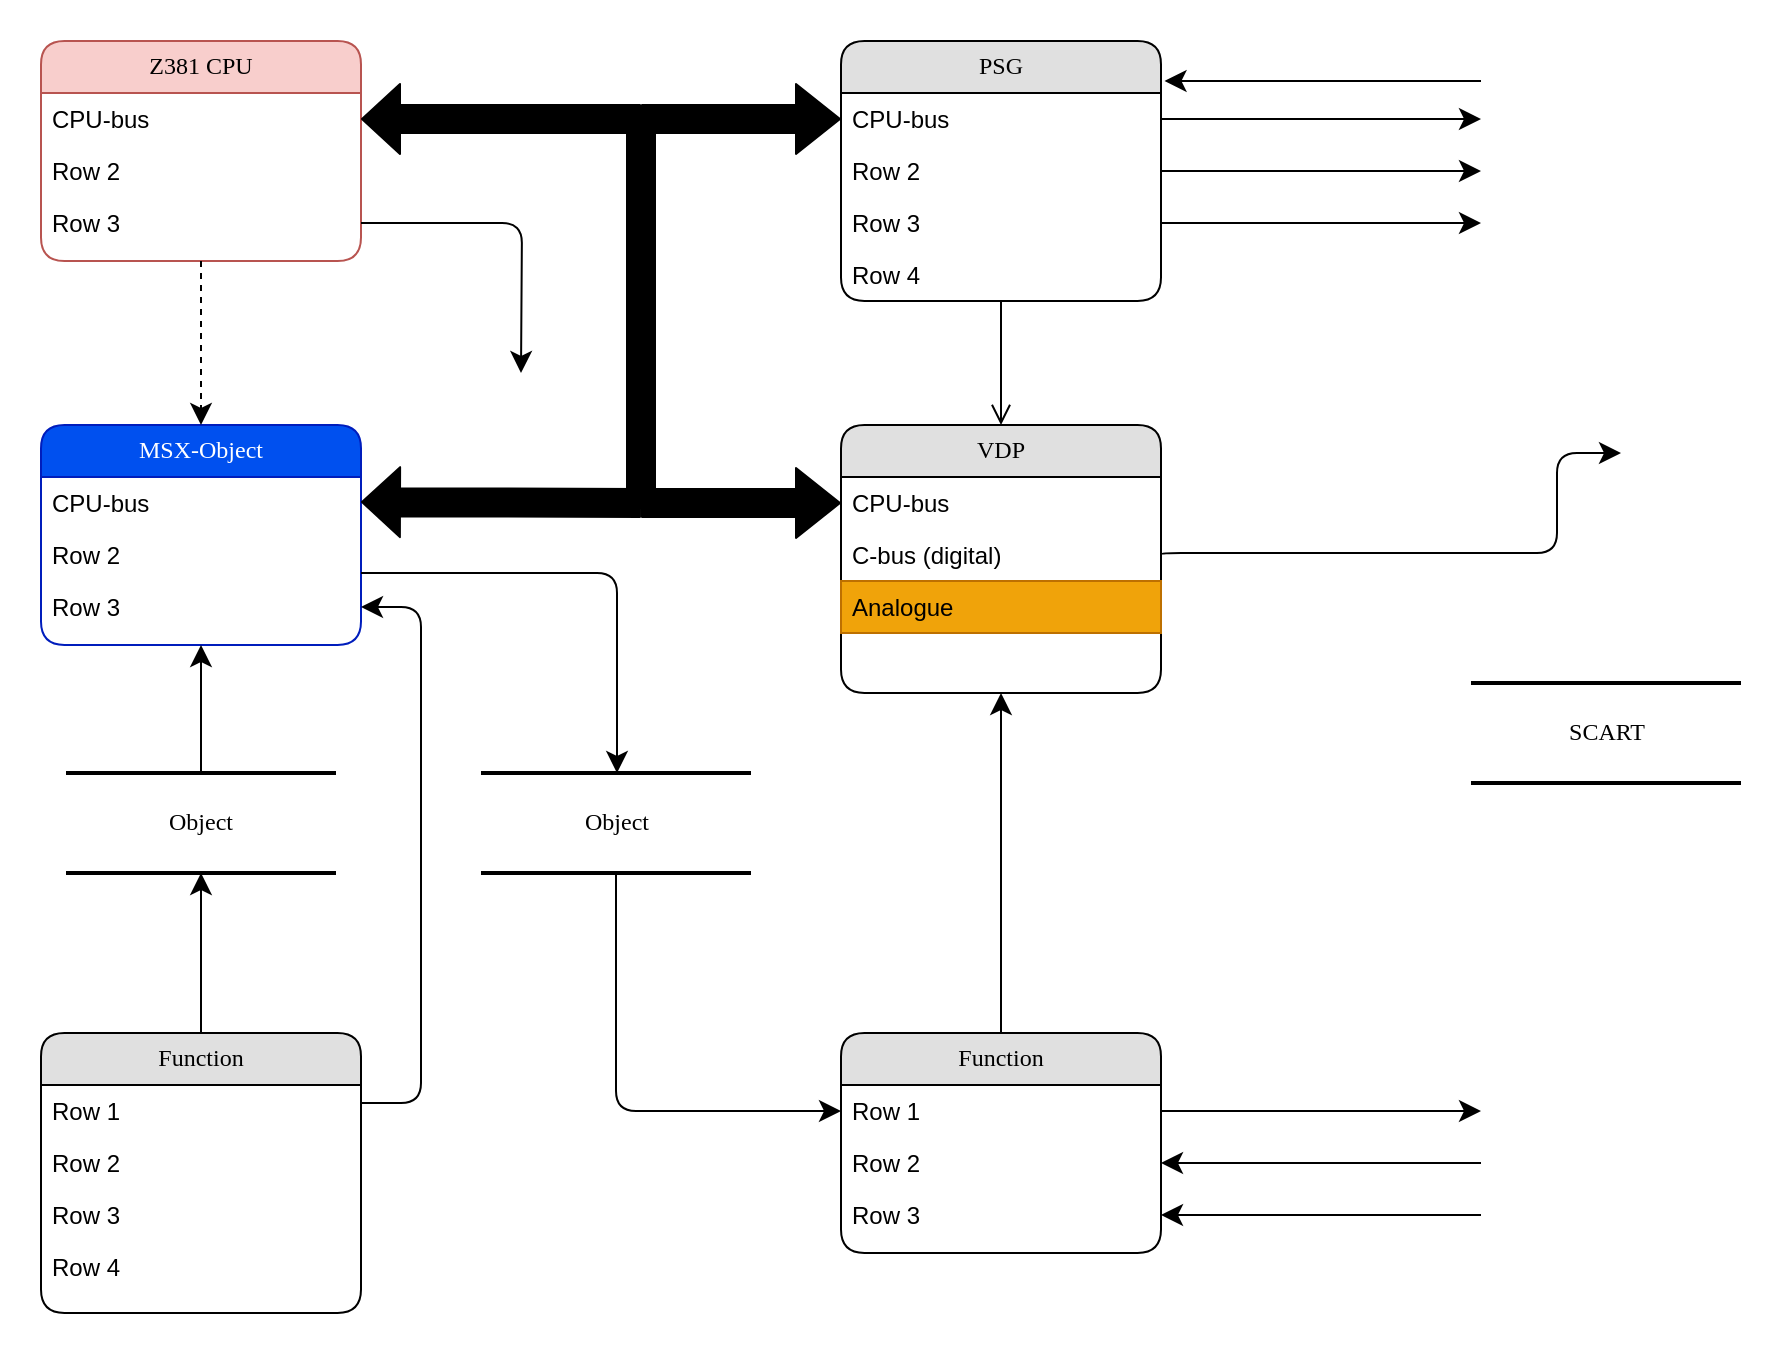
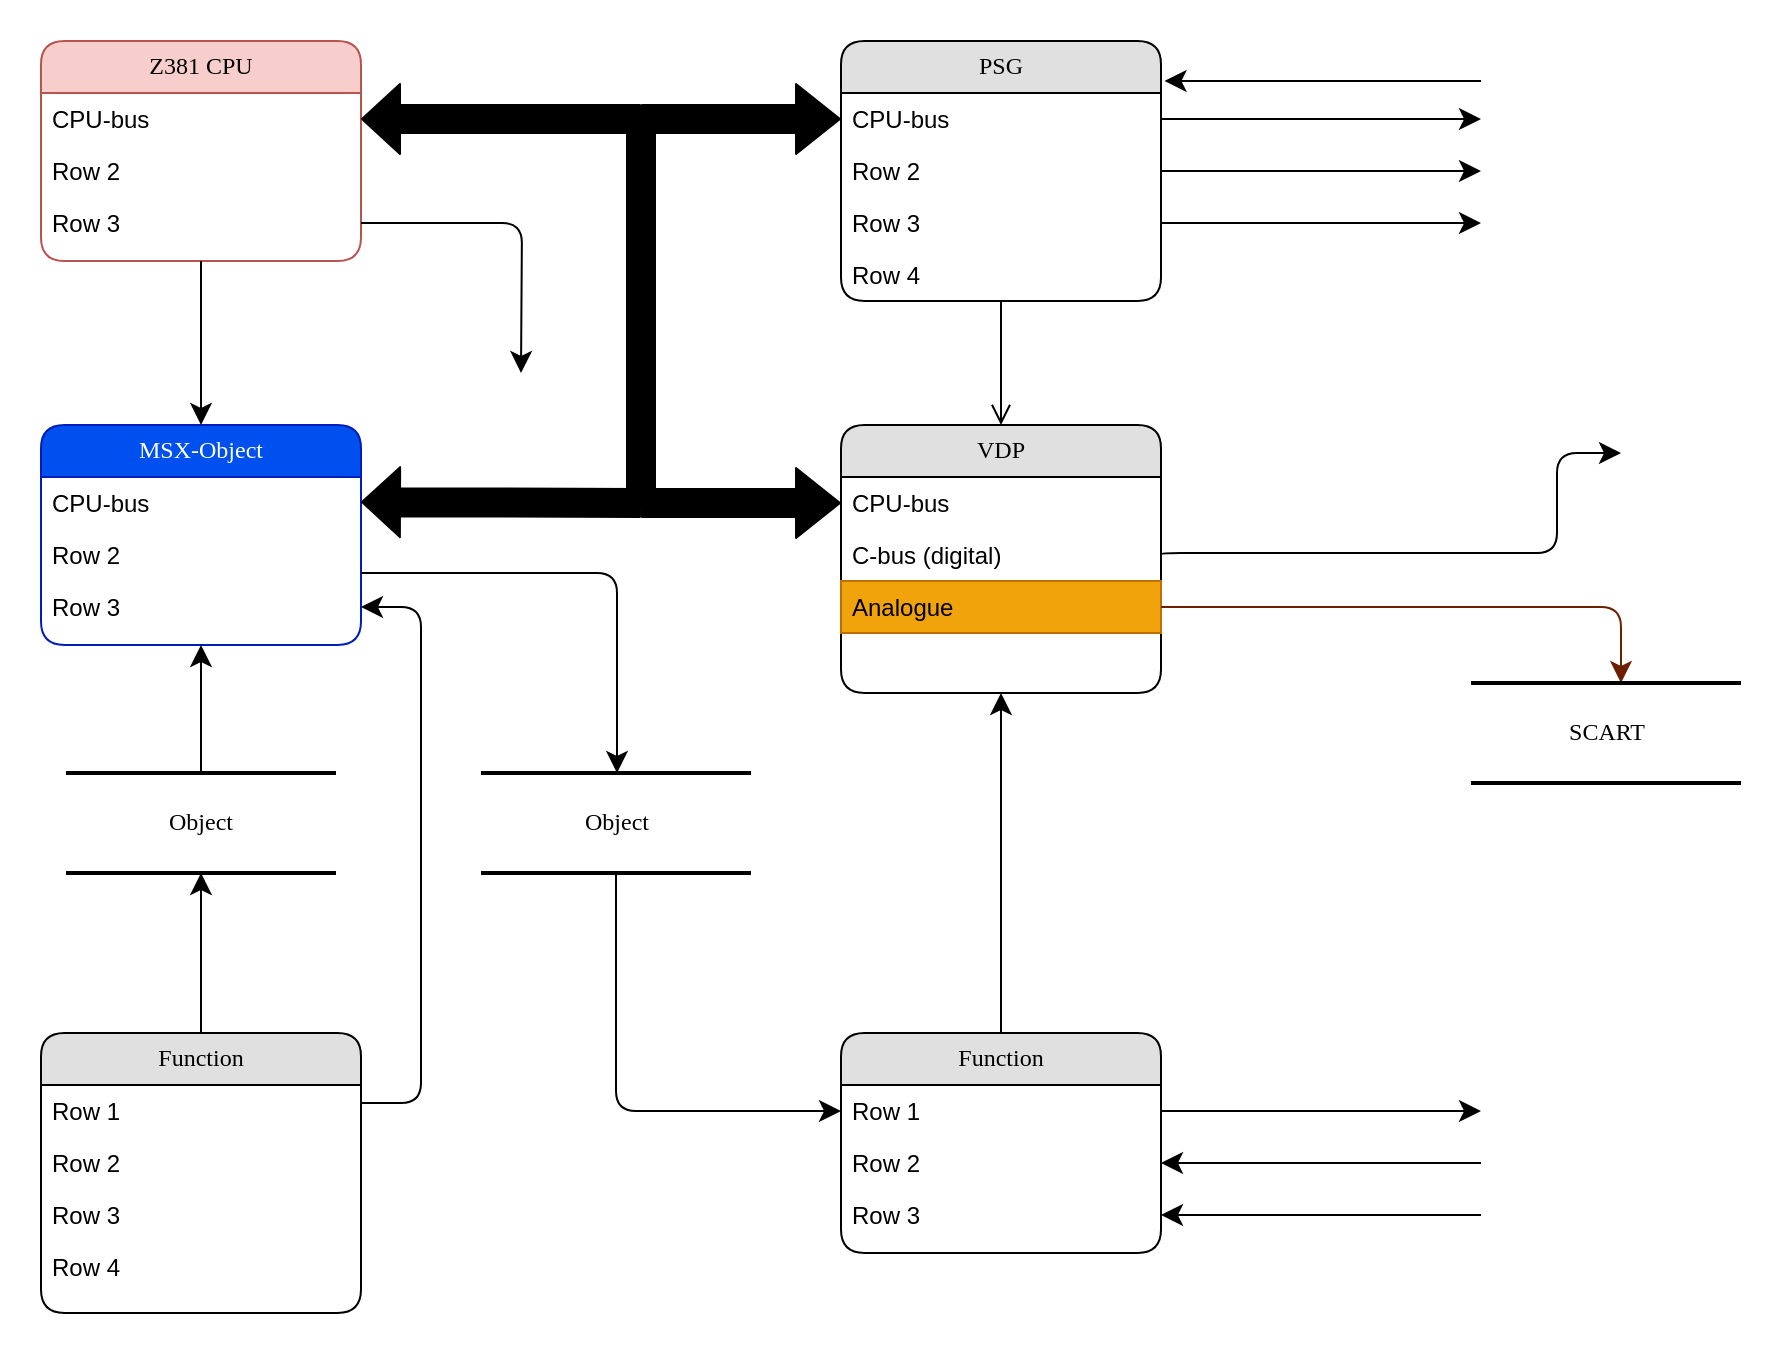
(201, 334) -> (201, 334)
none -> (1414, 607)
